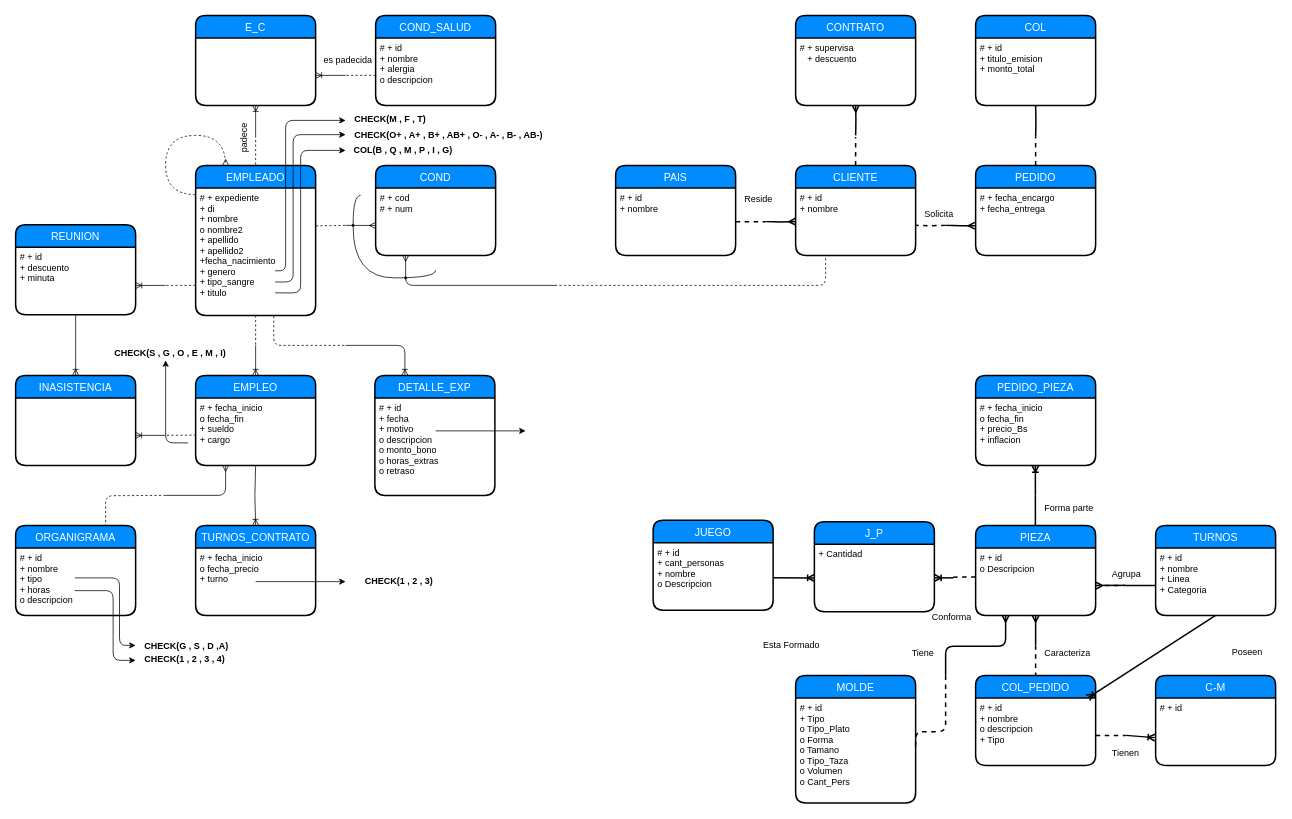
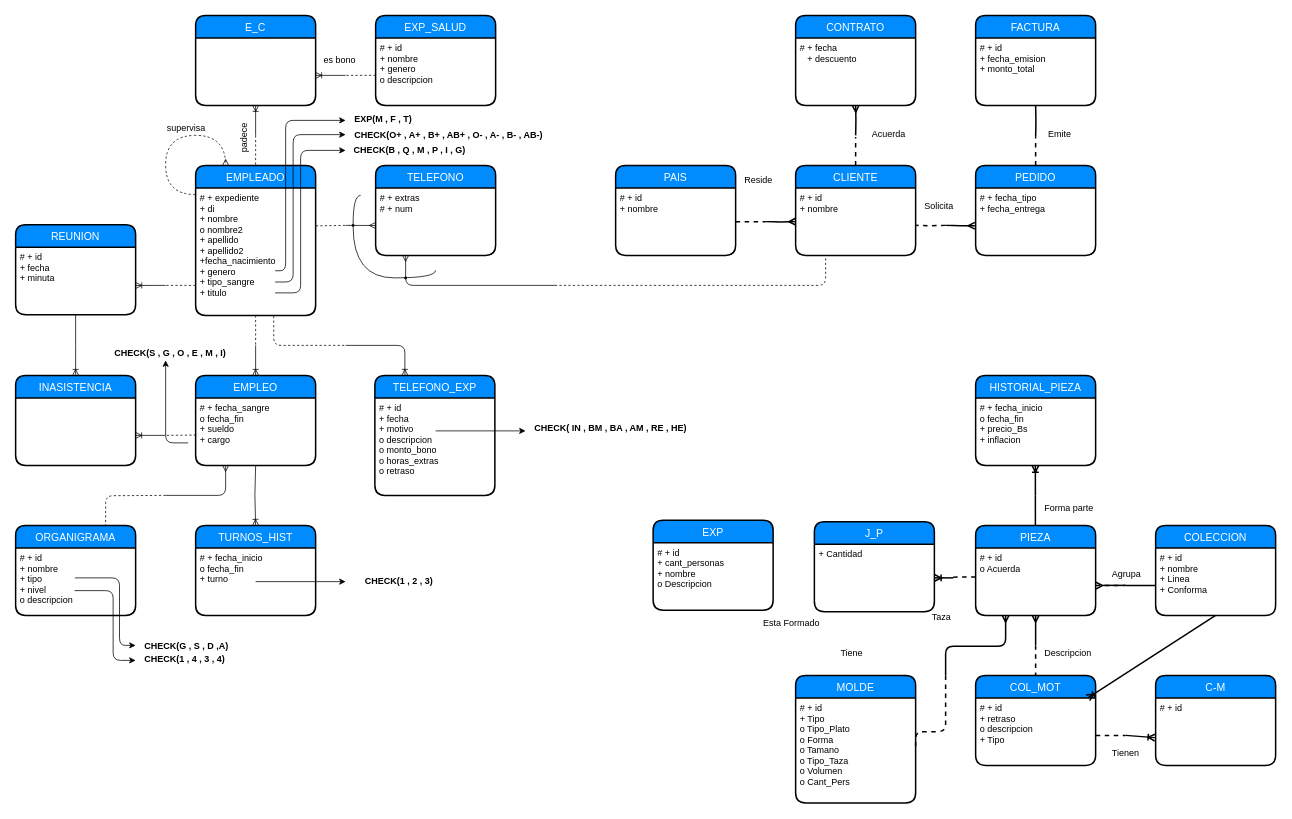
(435, 27) -> (435, 27)
(1035, 27) -> (1035, 27)
(391, 48) -> (391, 48)
(829, 48) -> (820, 48)
(991, 48) -> (991, 48)
(349, 61) -> (340, 61)
(388, 120) -> (383, 120)
none -> (192, 128)
none -> (893, 135)
none -> (1065, 135)
(402, 151) -> (407, 151)
(435, 177) -> (435, 177)
(395, 198) -> (402, 198)
(1020, 198) -> (1011, 198)
(762, 199) -> (762, 180)
(942, 214) -> (942, 207)
(31, 257) -> (31, 257)
(434, 387) -> (434, 387)
(1035, 387) -> (1035, 387)
(234, 408) -> (237, 408)
none -> (615, 428)
(713, 532) -> (713, 532)
(255, 537) -> (255, 537)
(1215, 537) -> (1215, 537)
(31, 558) -> (31, 558)
(234, 558) -> (234, 558)
(991, 558) -> (991, 558)
(1171, 558) -> (1171, 558)
(793, 578) -> none
(952, 618) -> (942, 618)
(795, 645) -> (795, 623)
(1253, 652) -> none
(923, 654) -> (852, 654)
(1071, 654) -> (1070, 654)
(184, 660) -> (184, 660)
(1035, 687) -> (1035, 687)
(991, 708) -> (991, 708)
